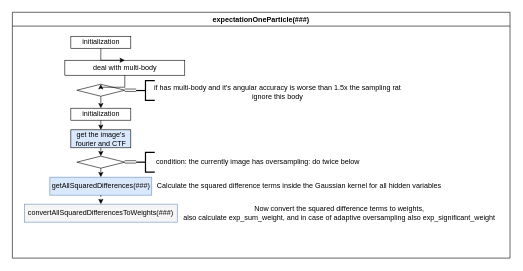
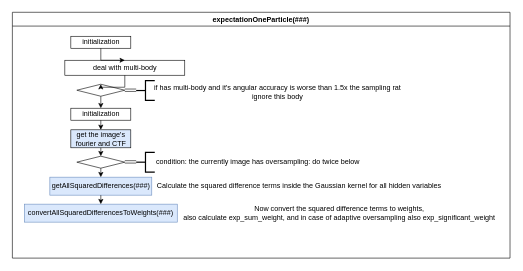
(101, 197) -> (101, 197)
(101, 213) -> (101, 213)
